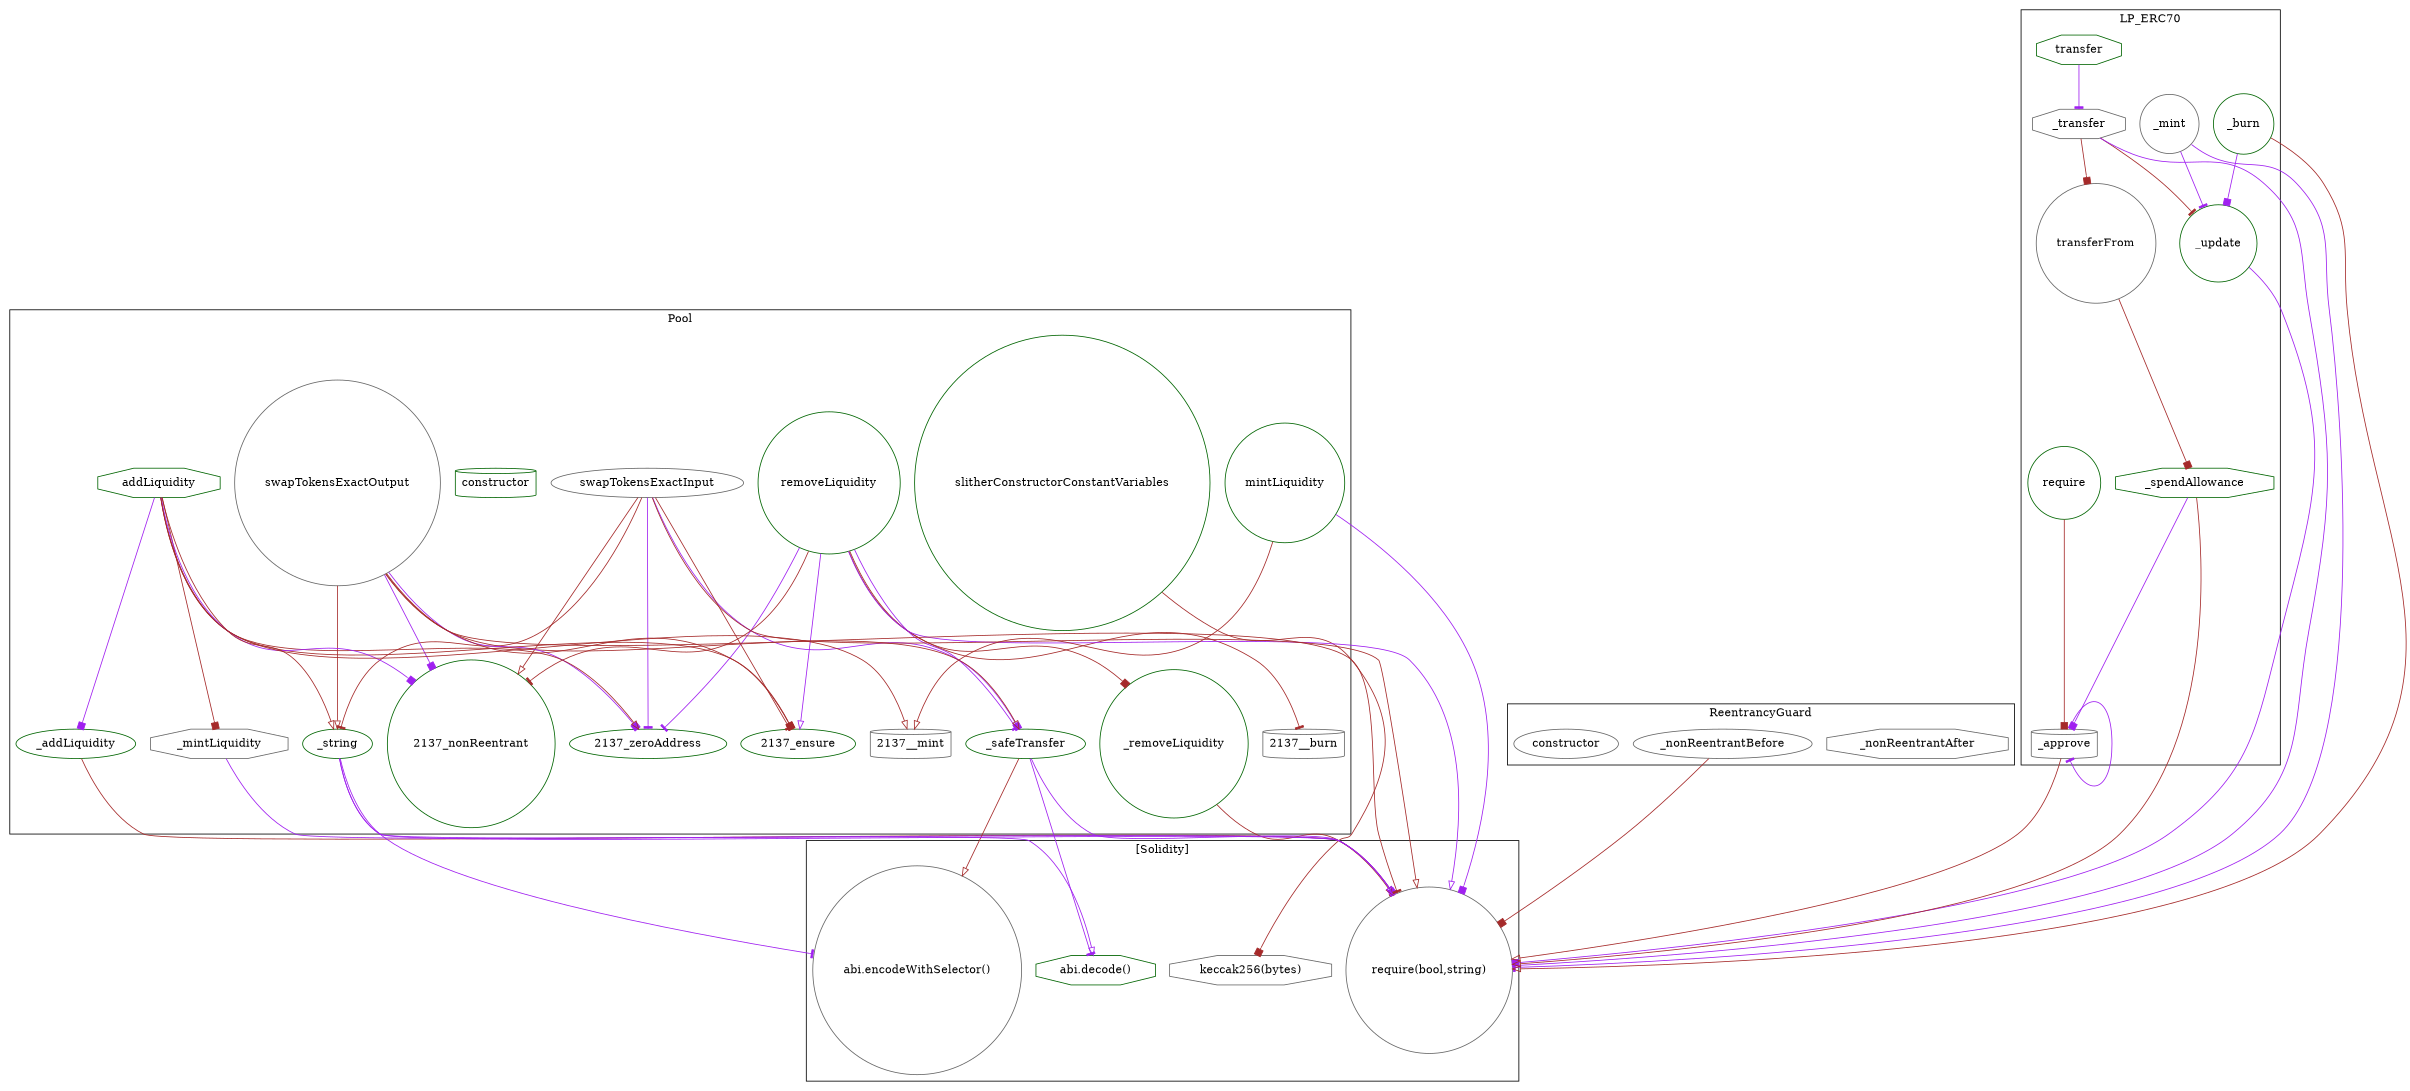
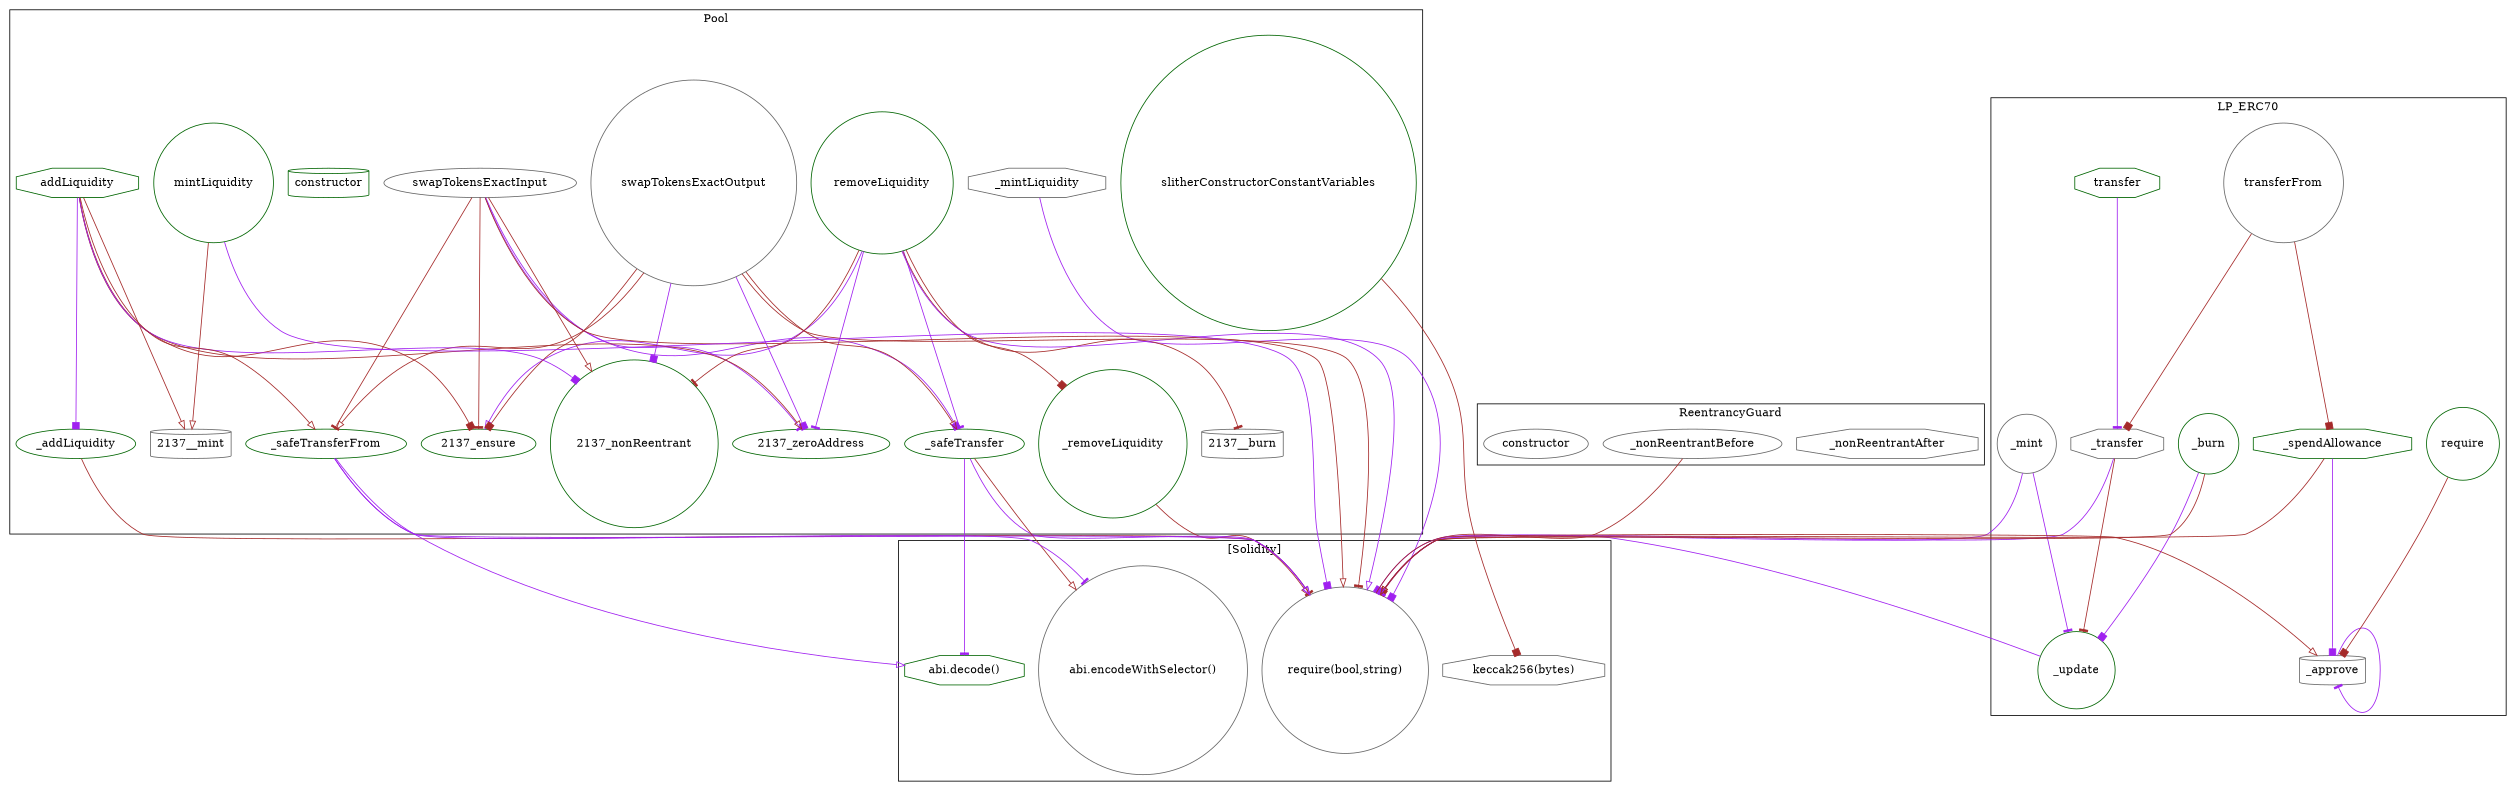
(2084, 157) -> (2191, 328)
(188, 609) -> none
(338, 744) -> (326, 444)
(1817, 905) -> (1848, 535)
